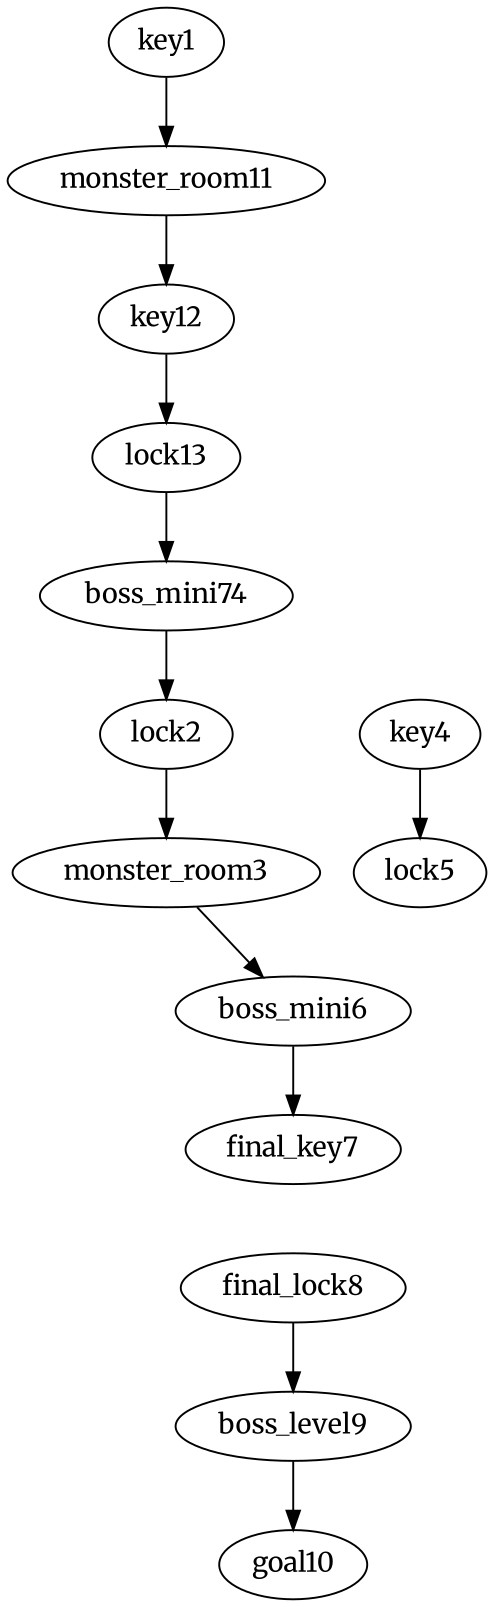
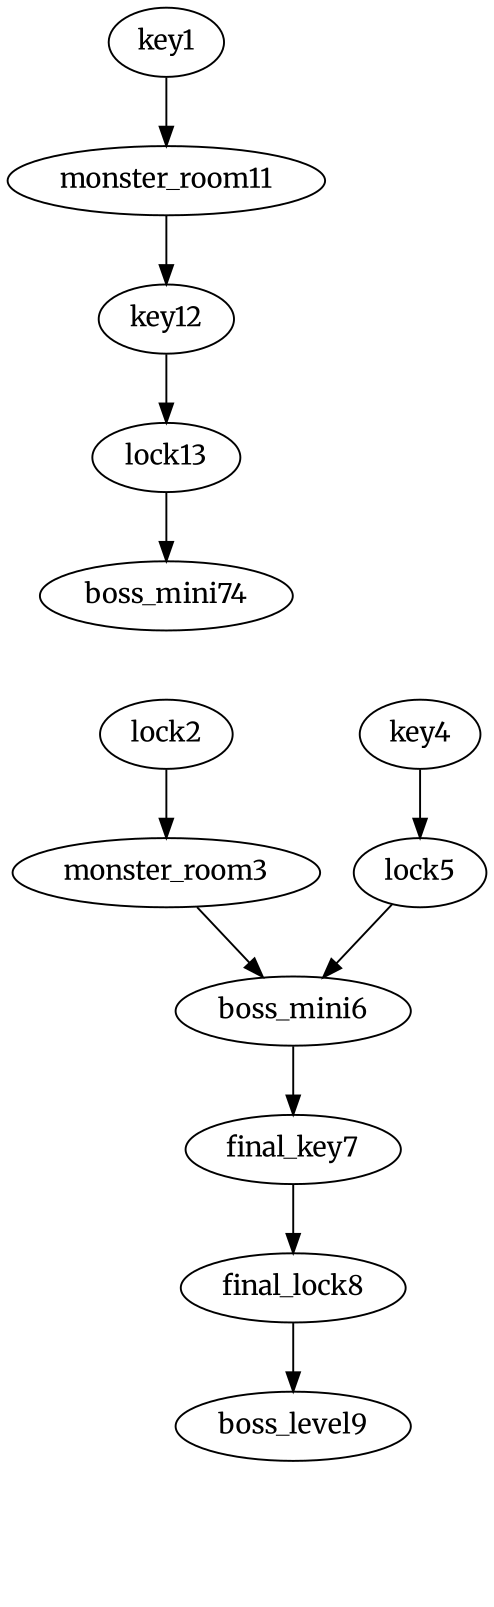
(166, 656) -> none
none -> (364, 934)
none -> (293, 1209)
(293, 1565) -> none
